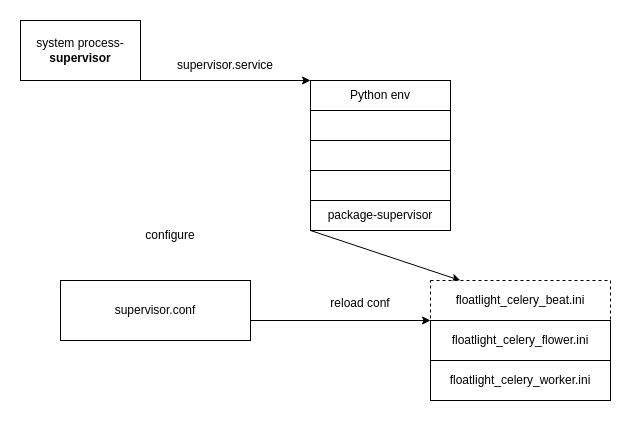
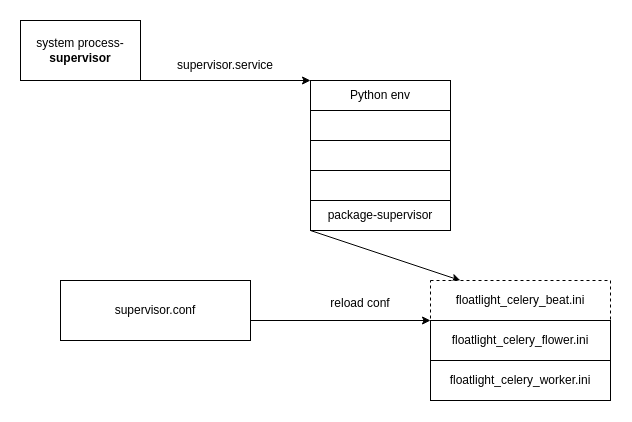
(171, 236) -> none
